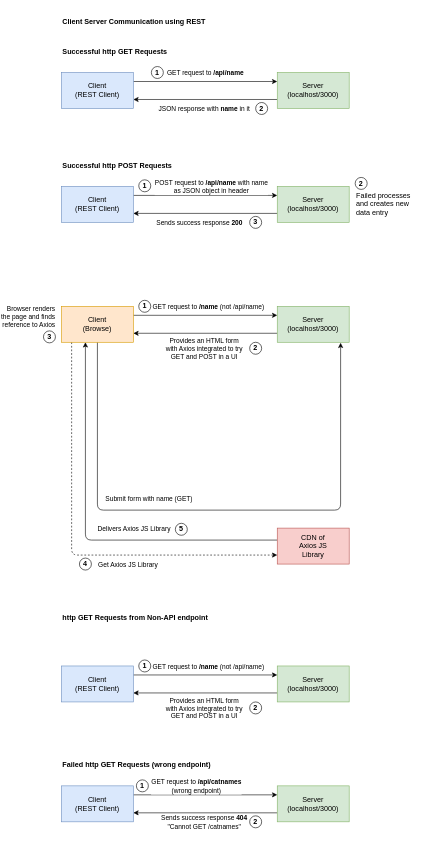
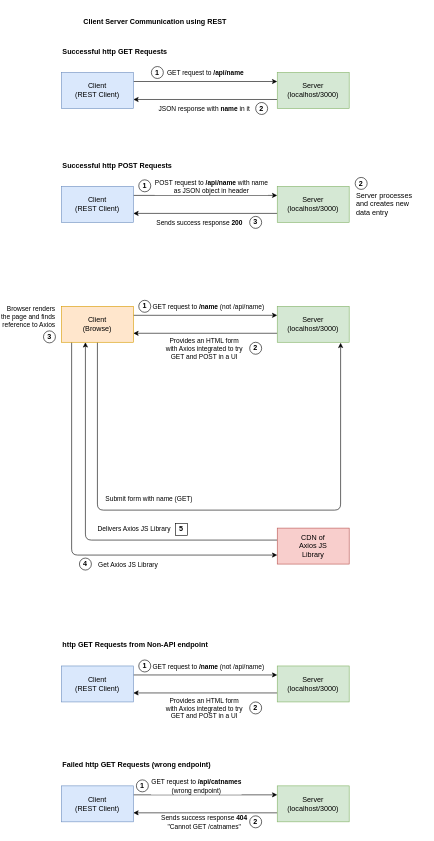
(140, 21) -> (161, 21)
(389, 204) -> (389, 204)
(182, 530) -> (182, 530)
(72, 547) -> (72, 547)
(137, 618) -> (137, 645)
